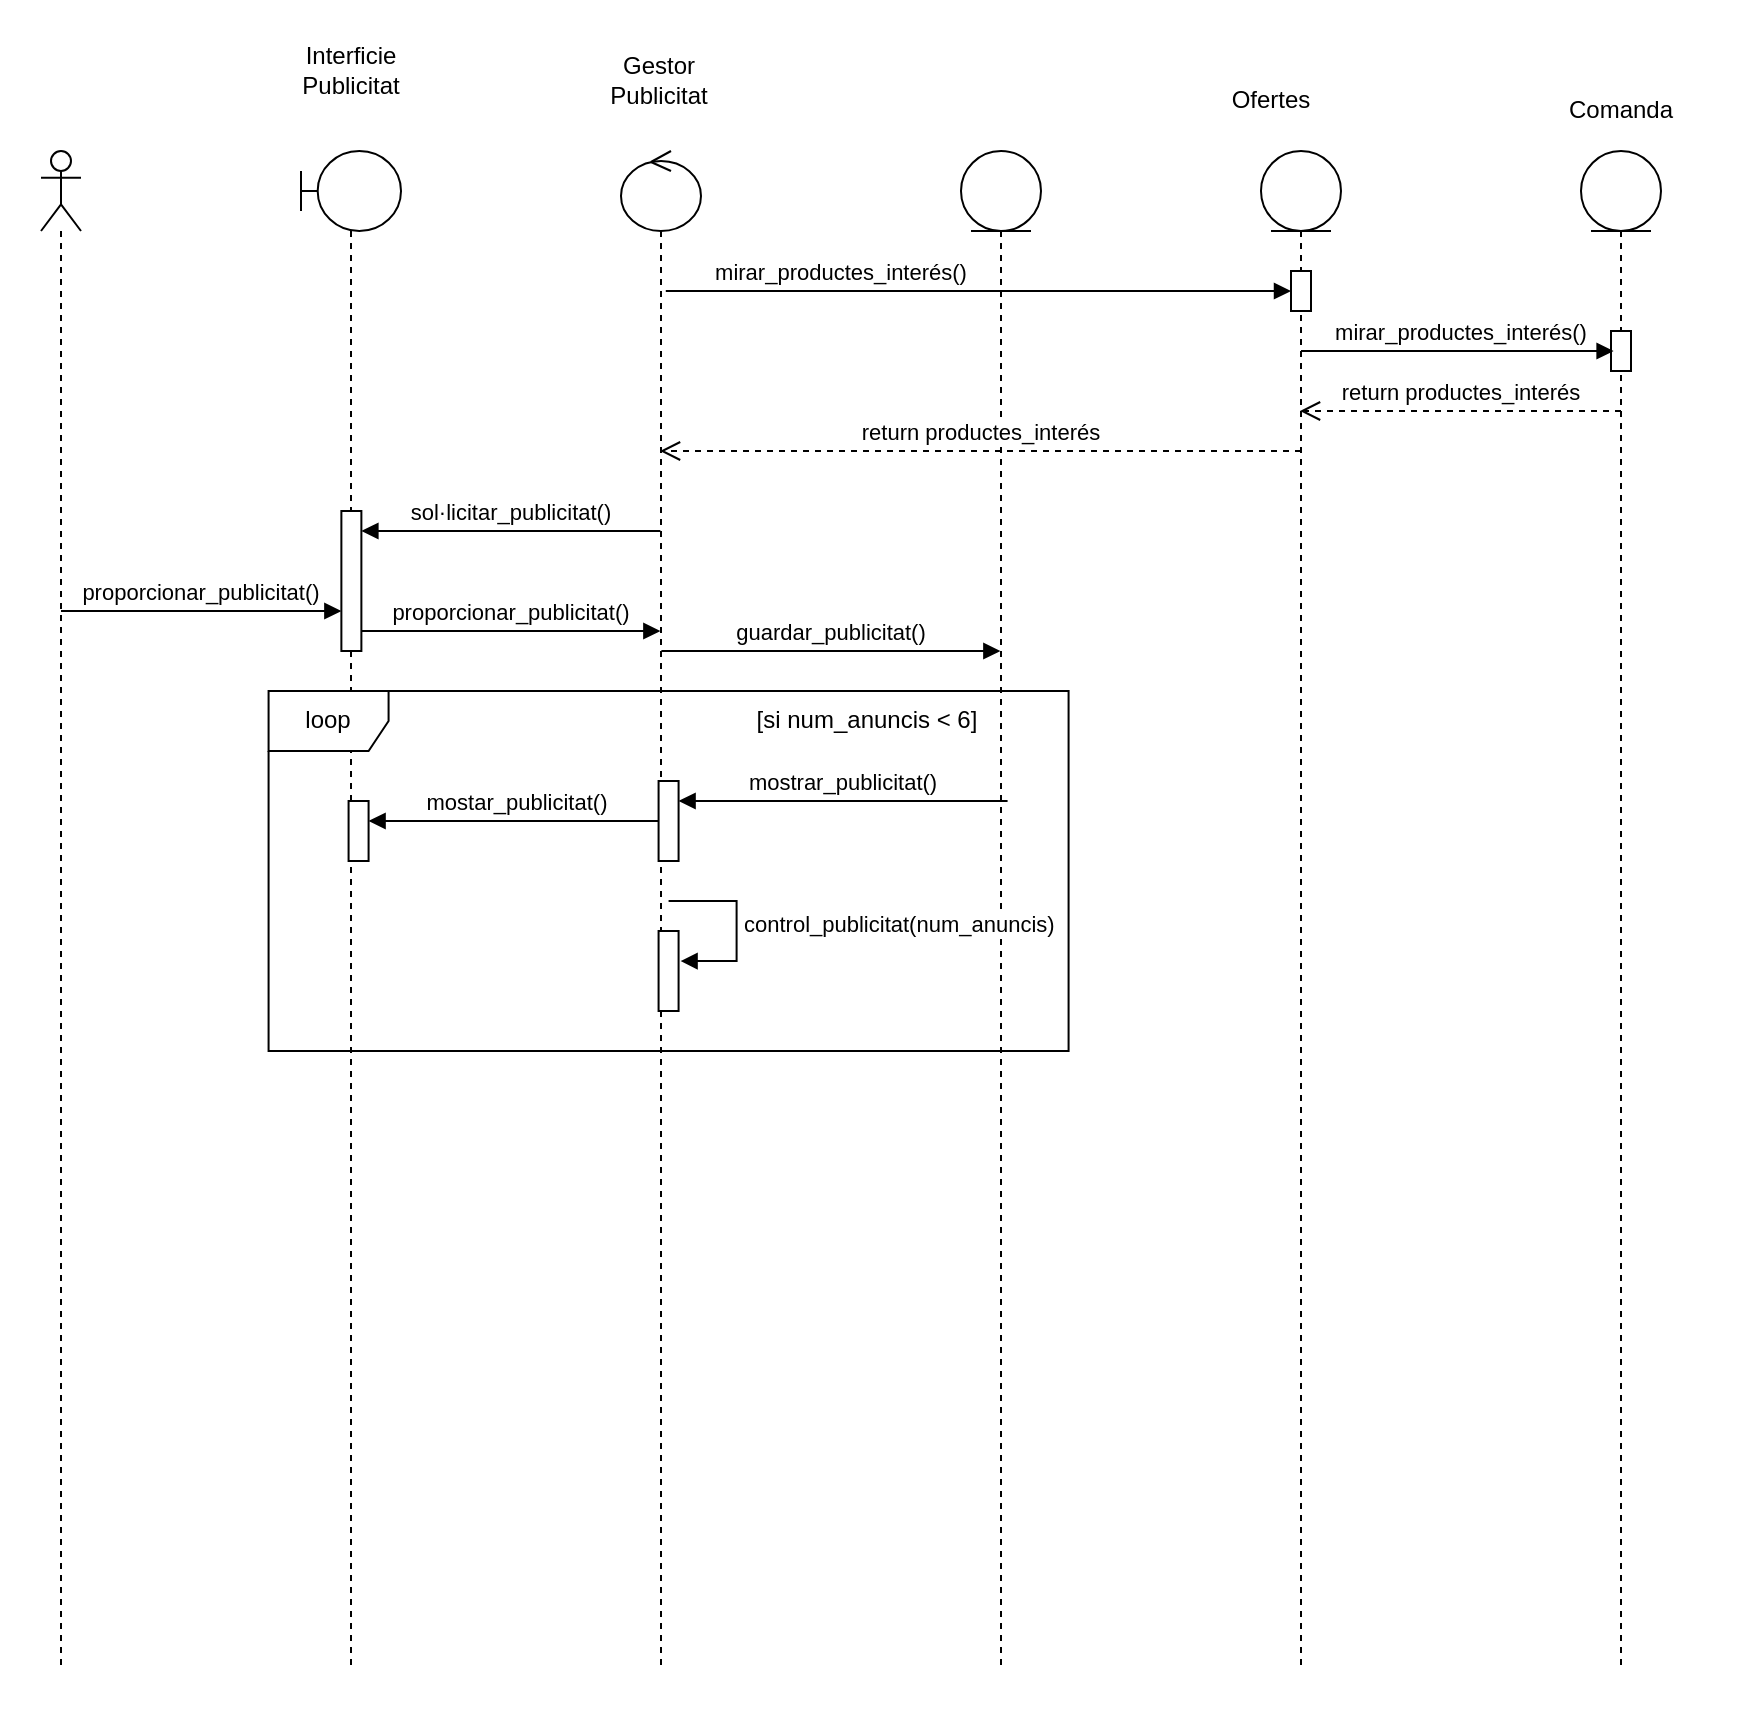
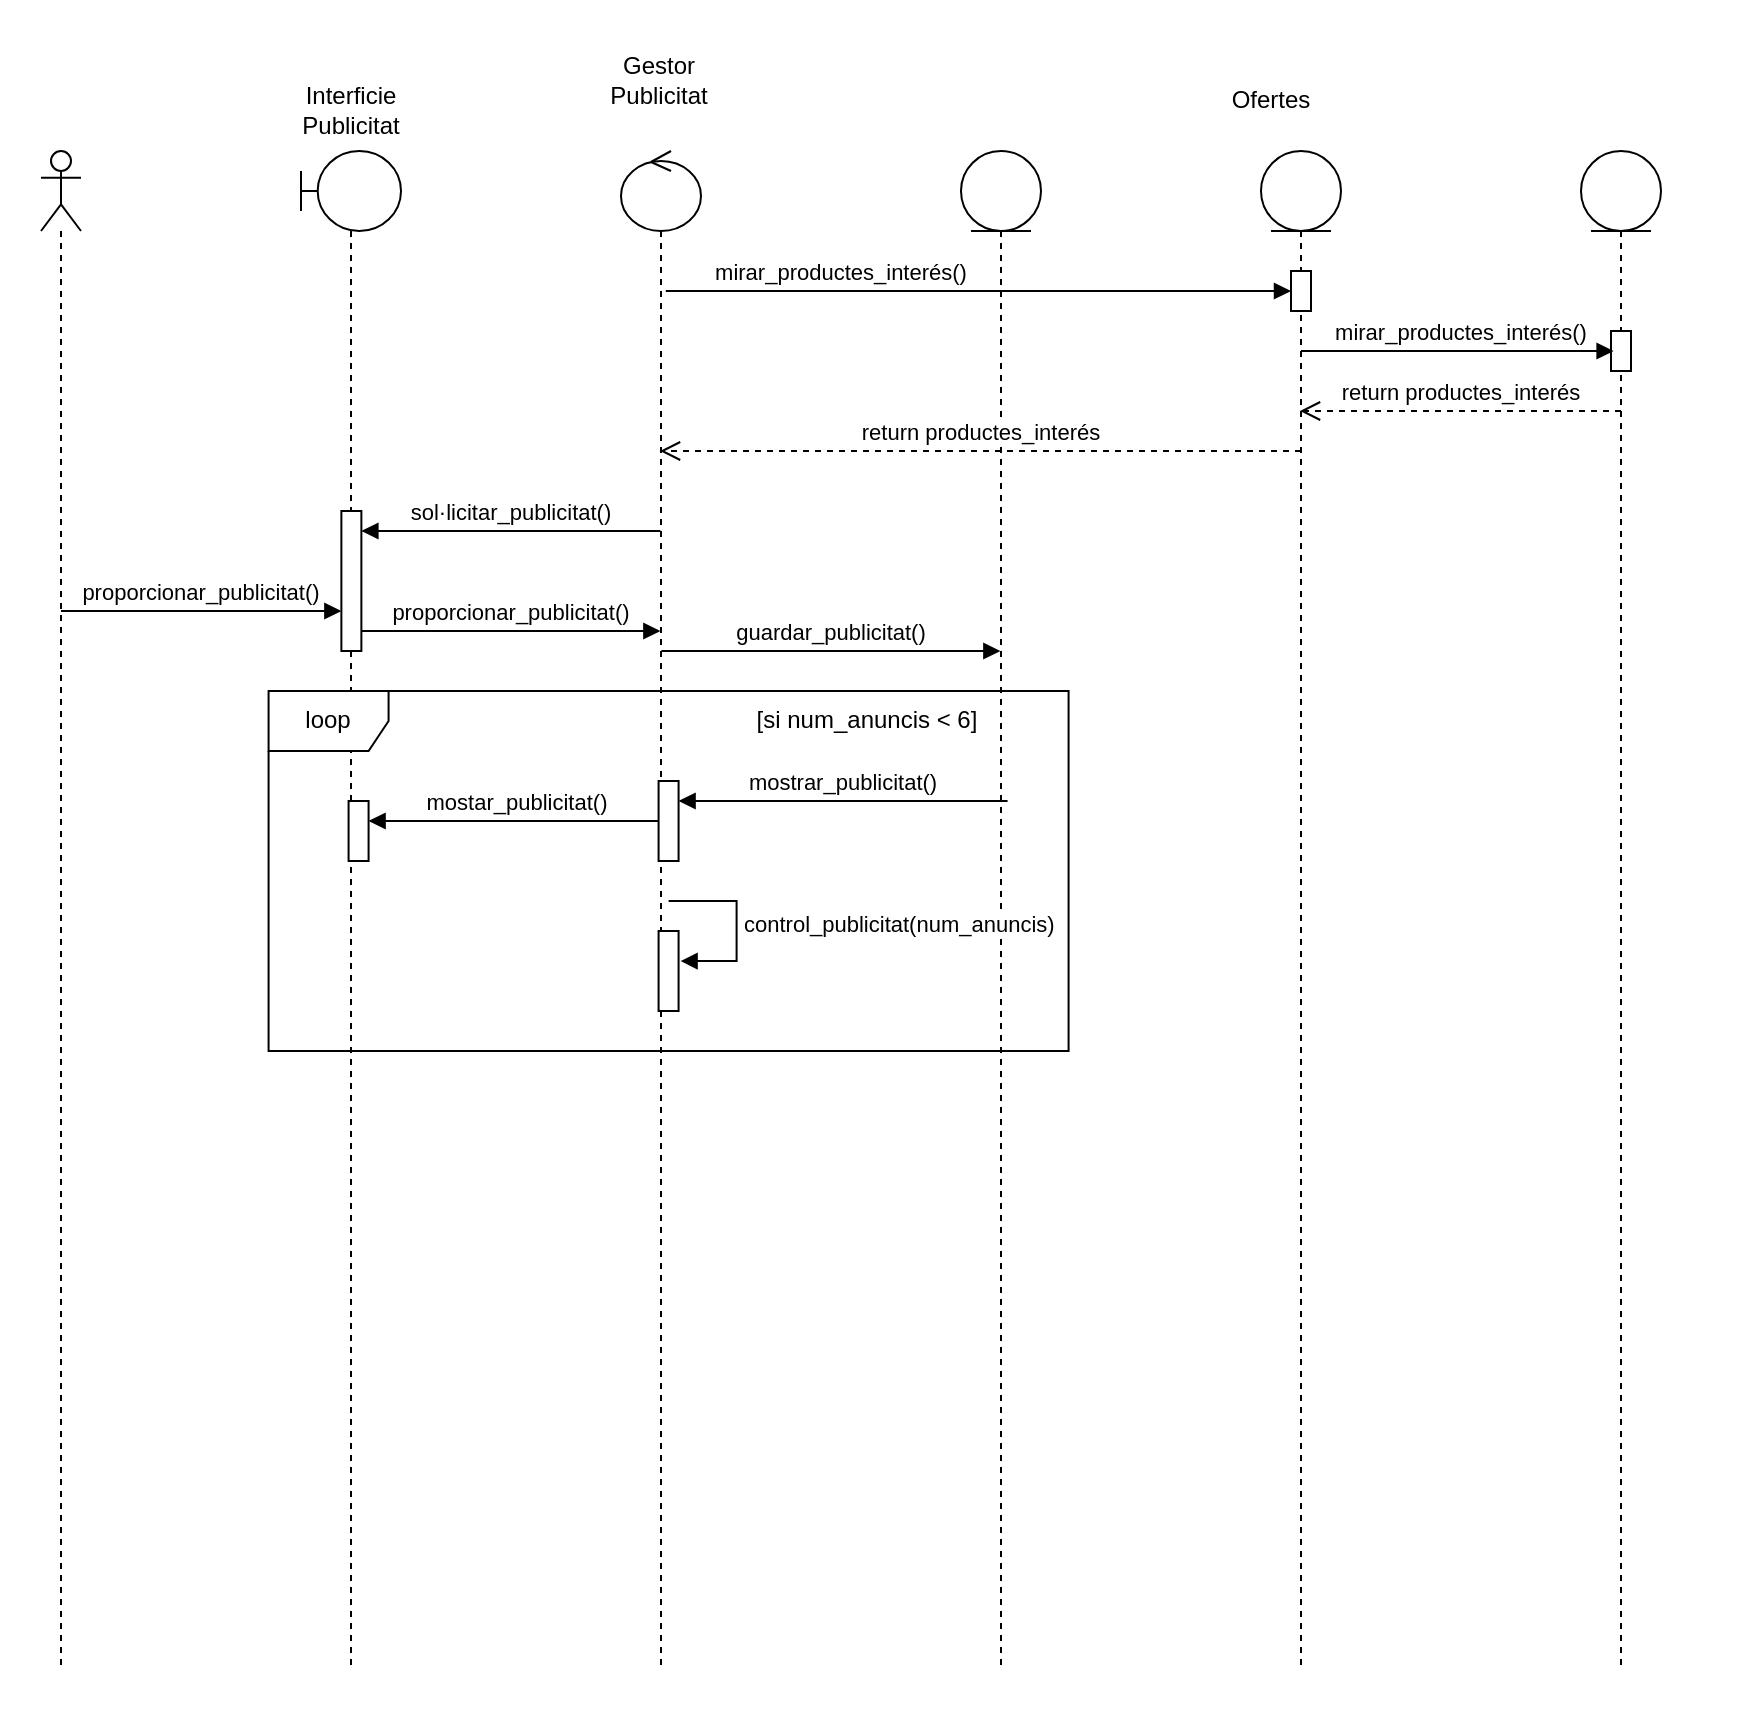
(351, 71) -> (351, 111)
(1621, 111) -> none
